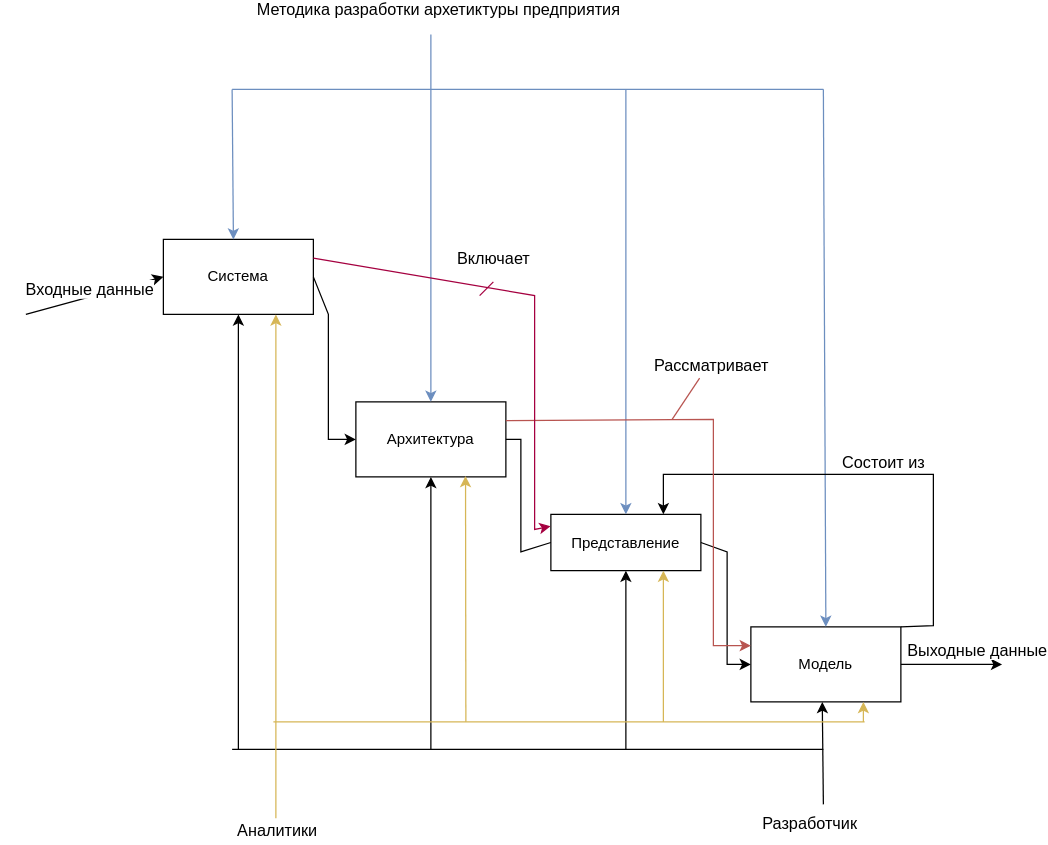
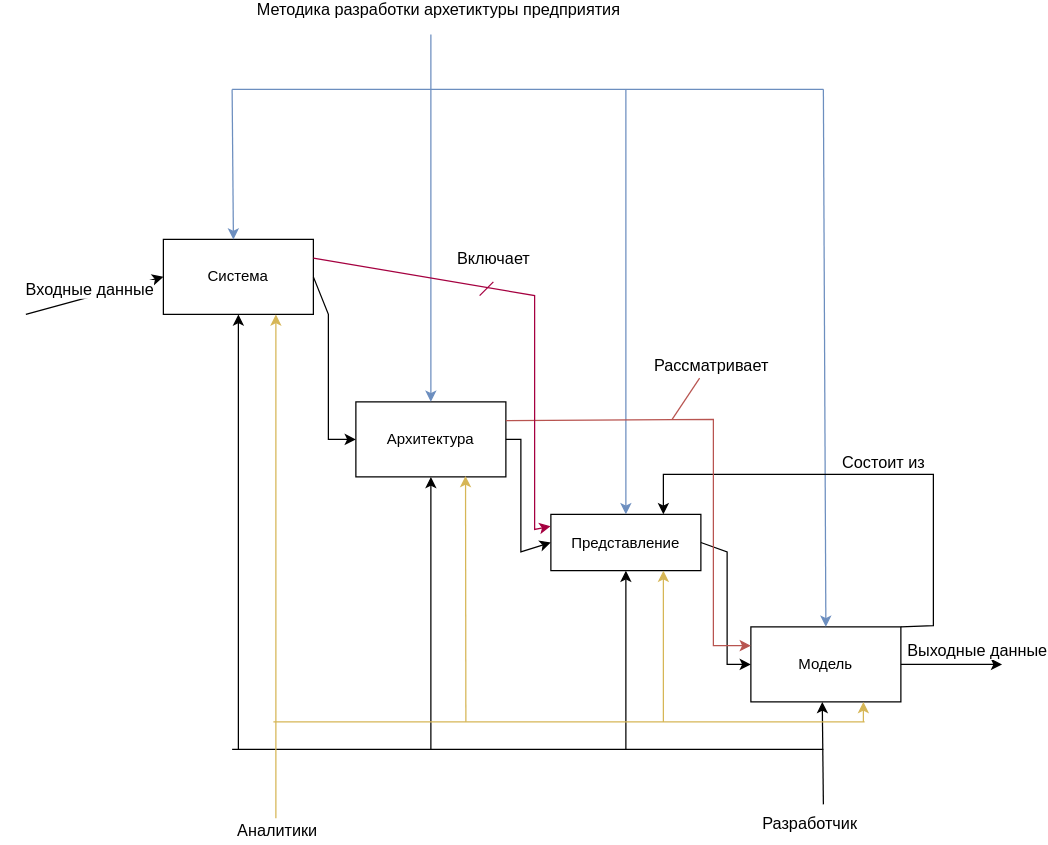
(545, 544) -> (541, 545)
